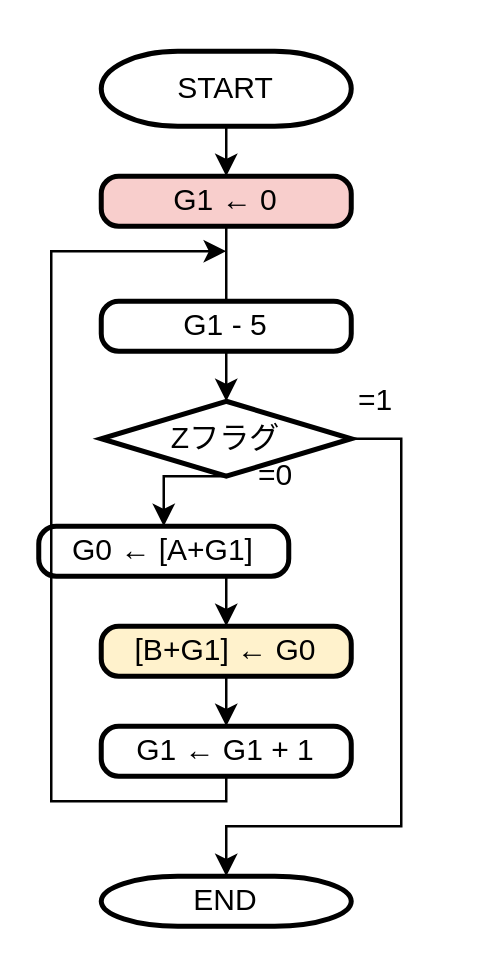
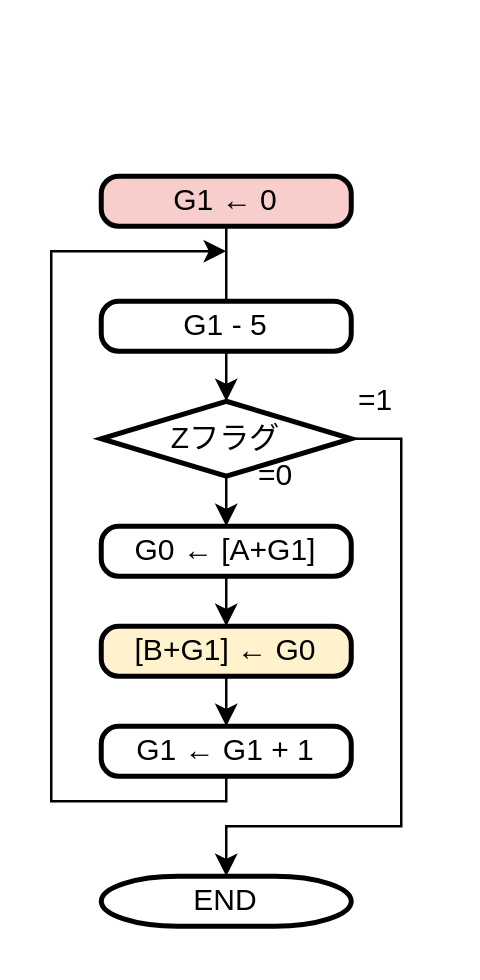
(226, 89) -> none
(226, 143) -> none
(164, 551) -> (226, 551)
